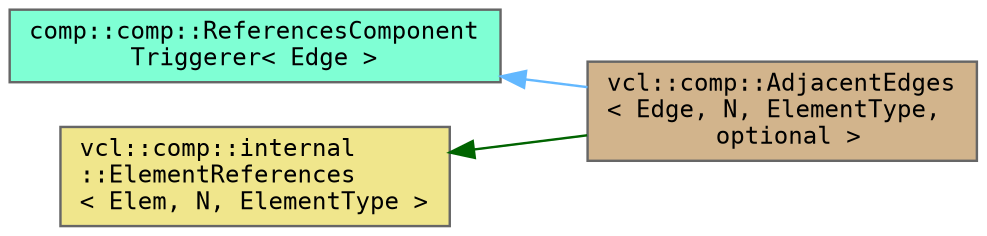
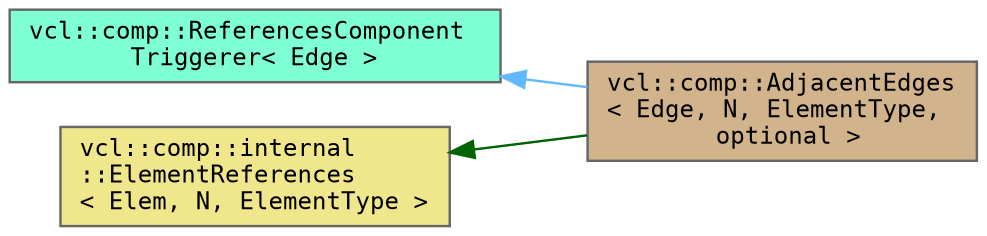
(255, 46) -> (255, 46)
